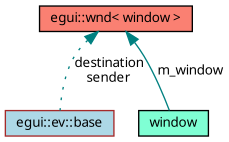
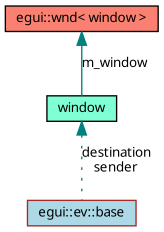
(67, 73) -> (82, 168)
